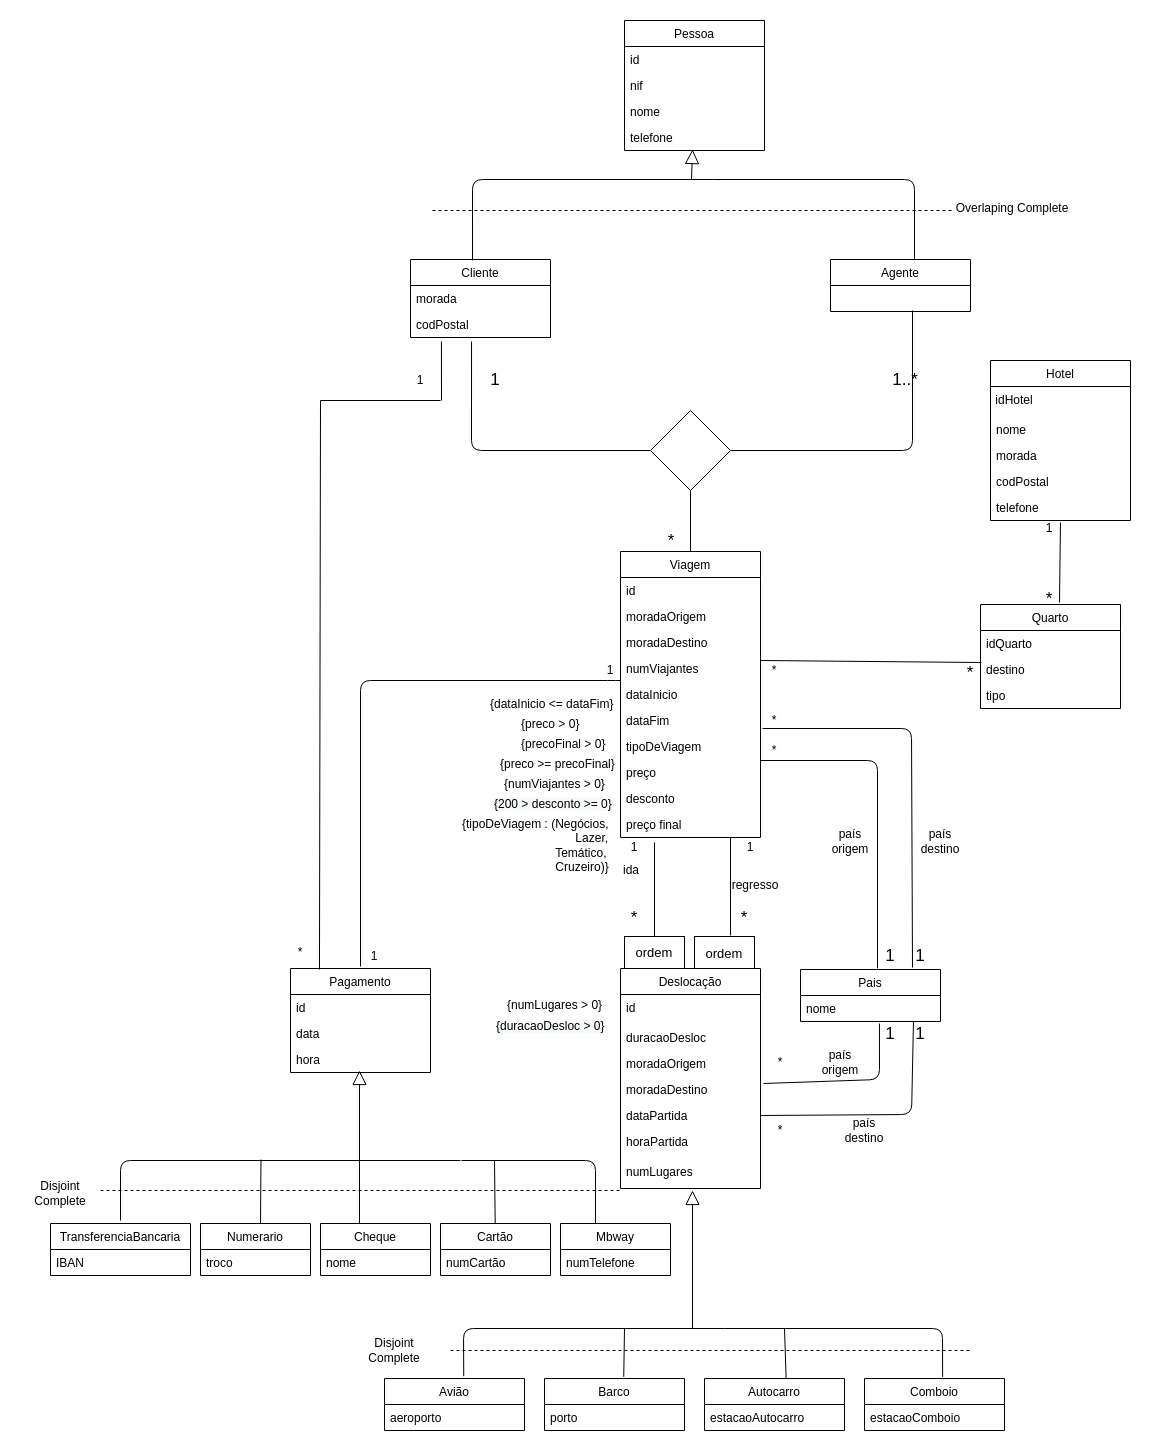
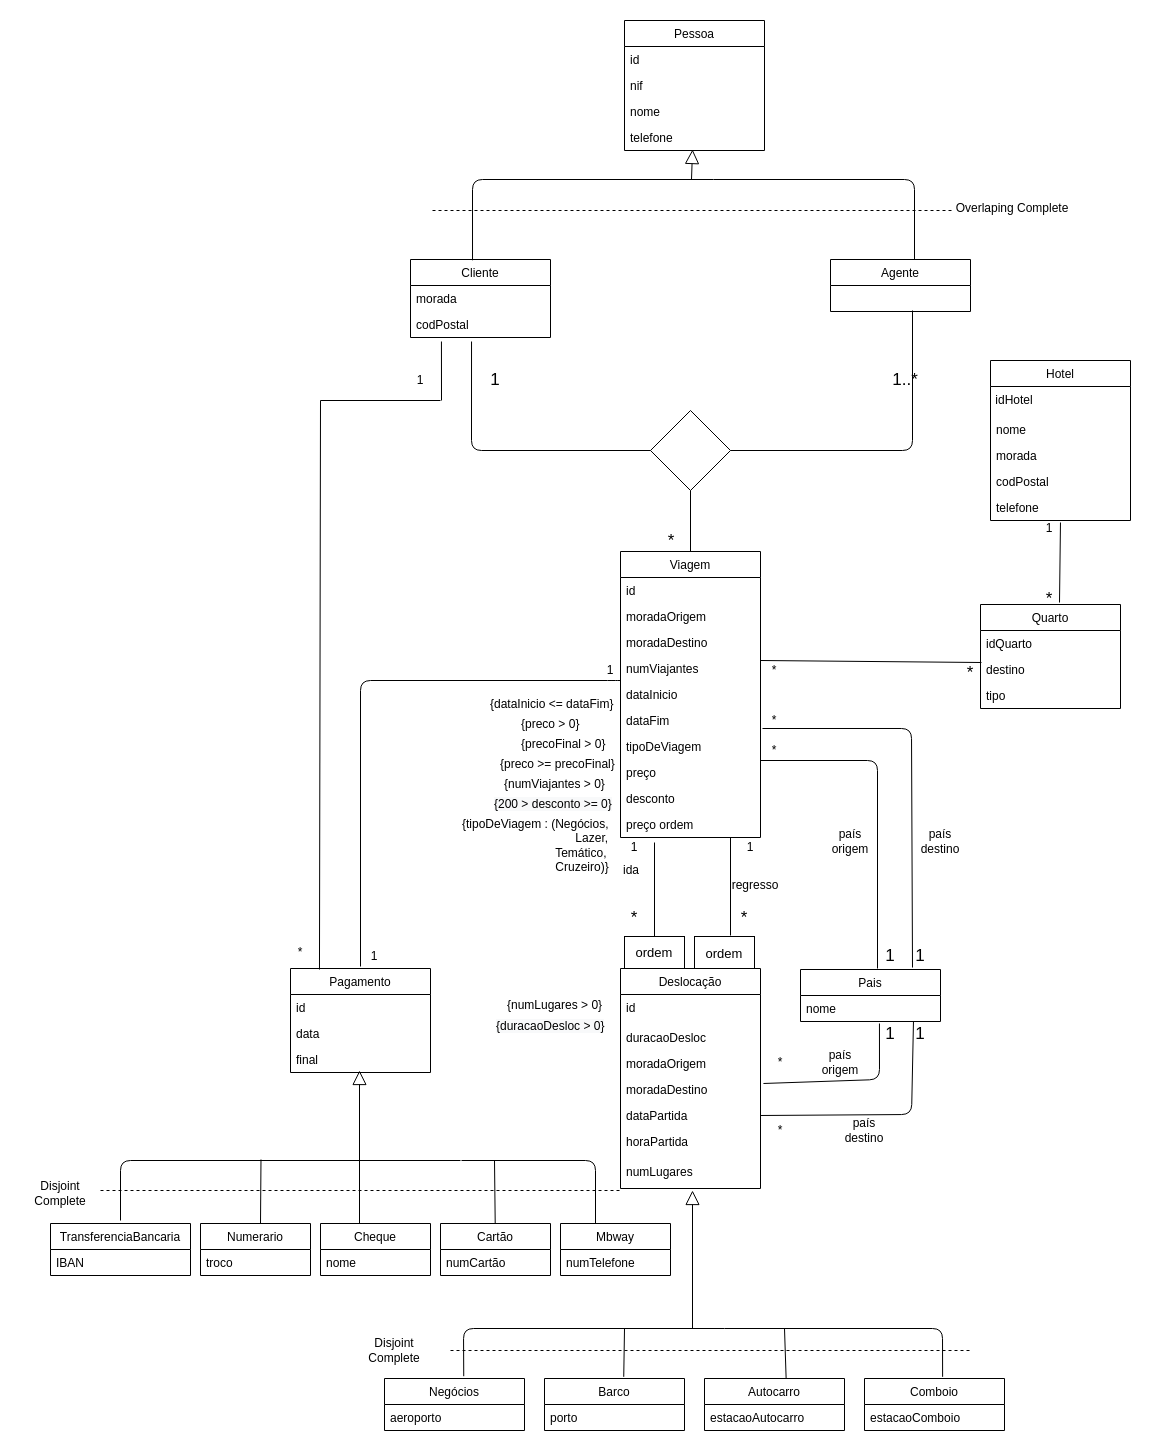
(658, 825) -> (661, 825)
(309, 1060) -> (310, 1060)
(454, 1392) -> (454, 1392)
